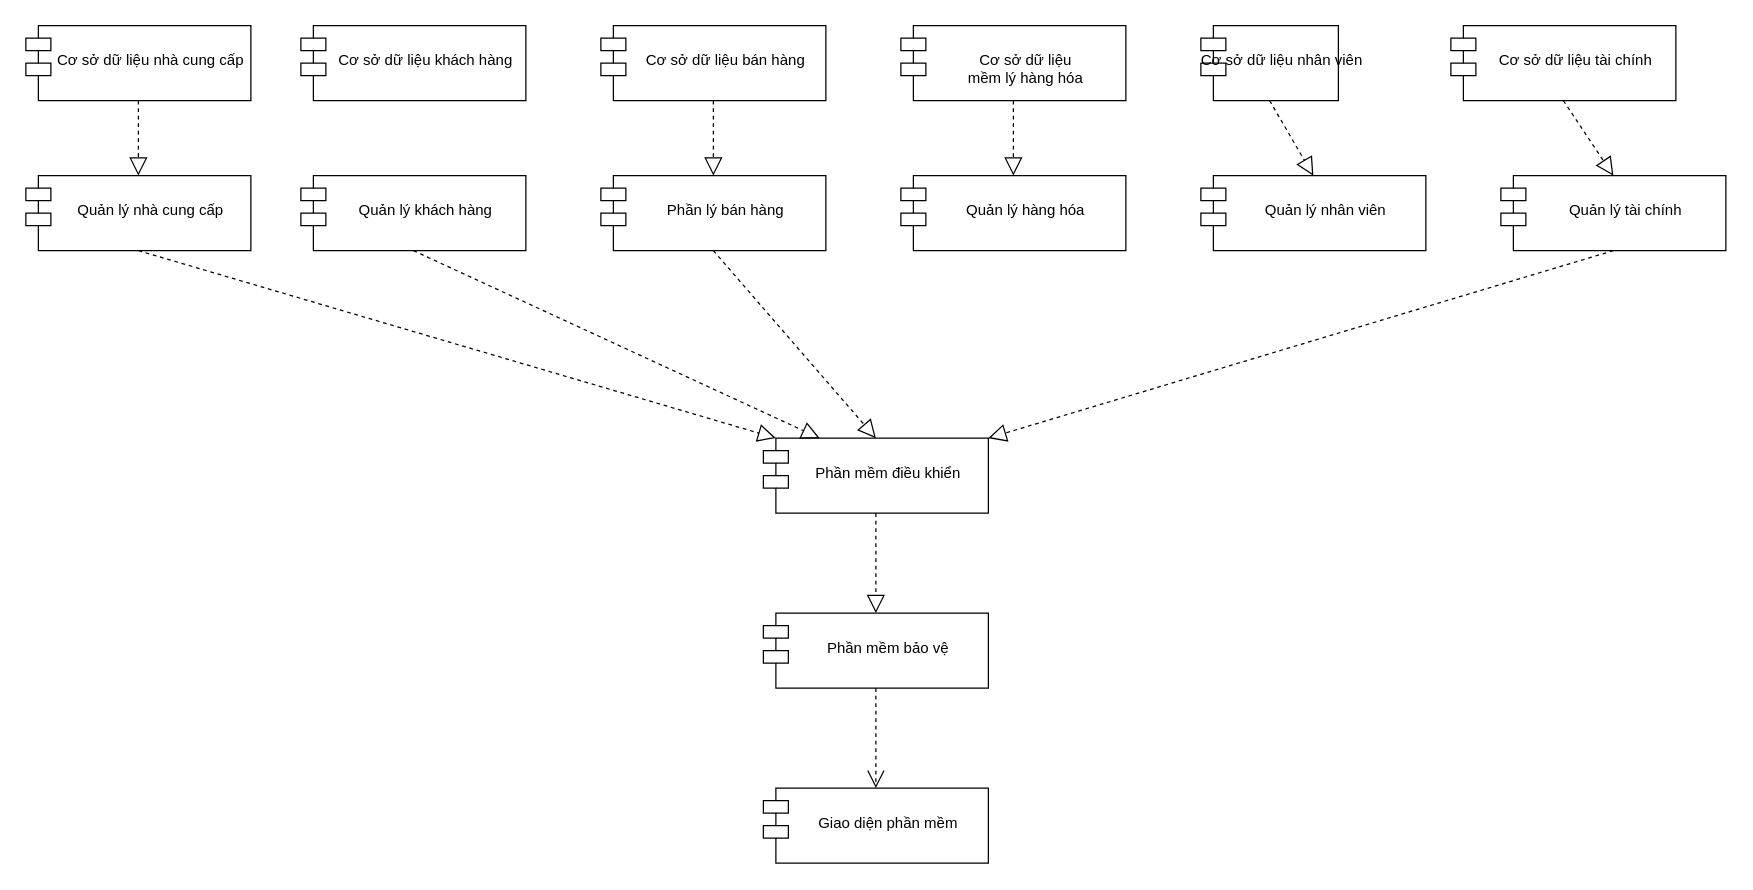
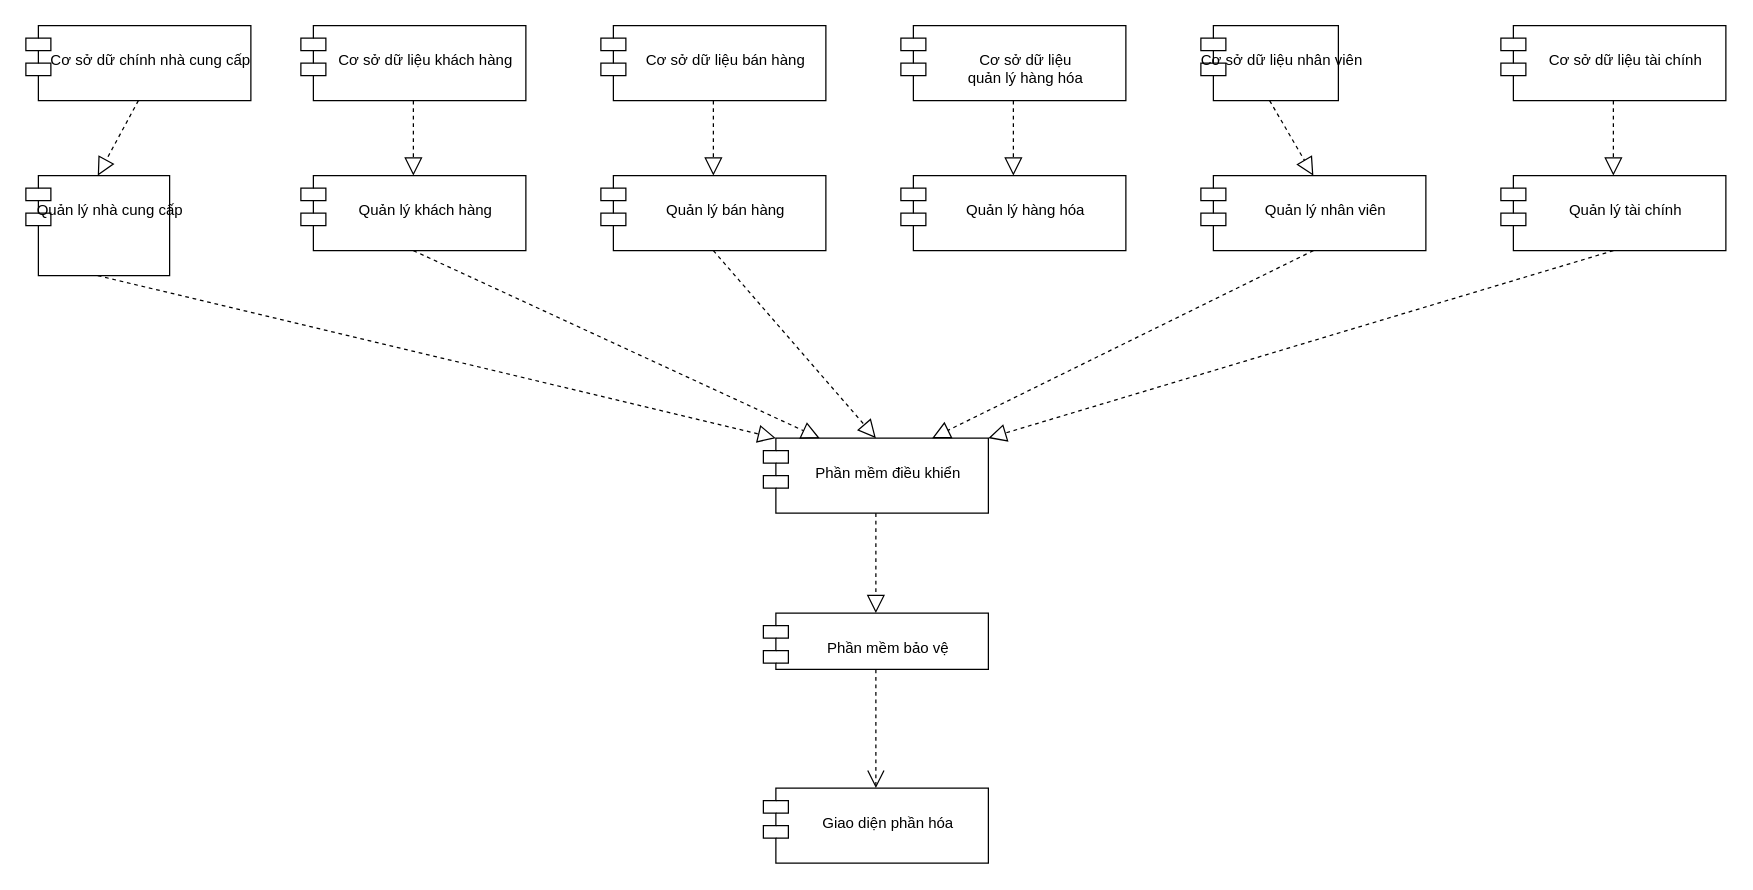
(150, 60) -> (150, 60)
(1025, 60) -> (1025, 60)
(1563, 63) -> (1613, 63)
none -> (413, 129)
(725, 210) -> (725, 210)
(138, 213) -> (98, 226)
none -> (1131, 340)
(876, 651) -> (876, 641)
(888, 823) -> (888, 823)
